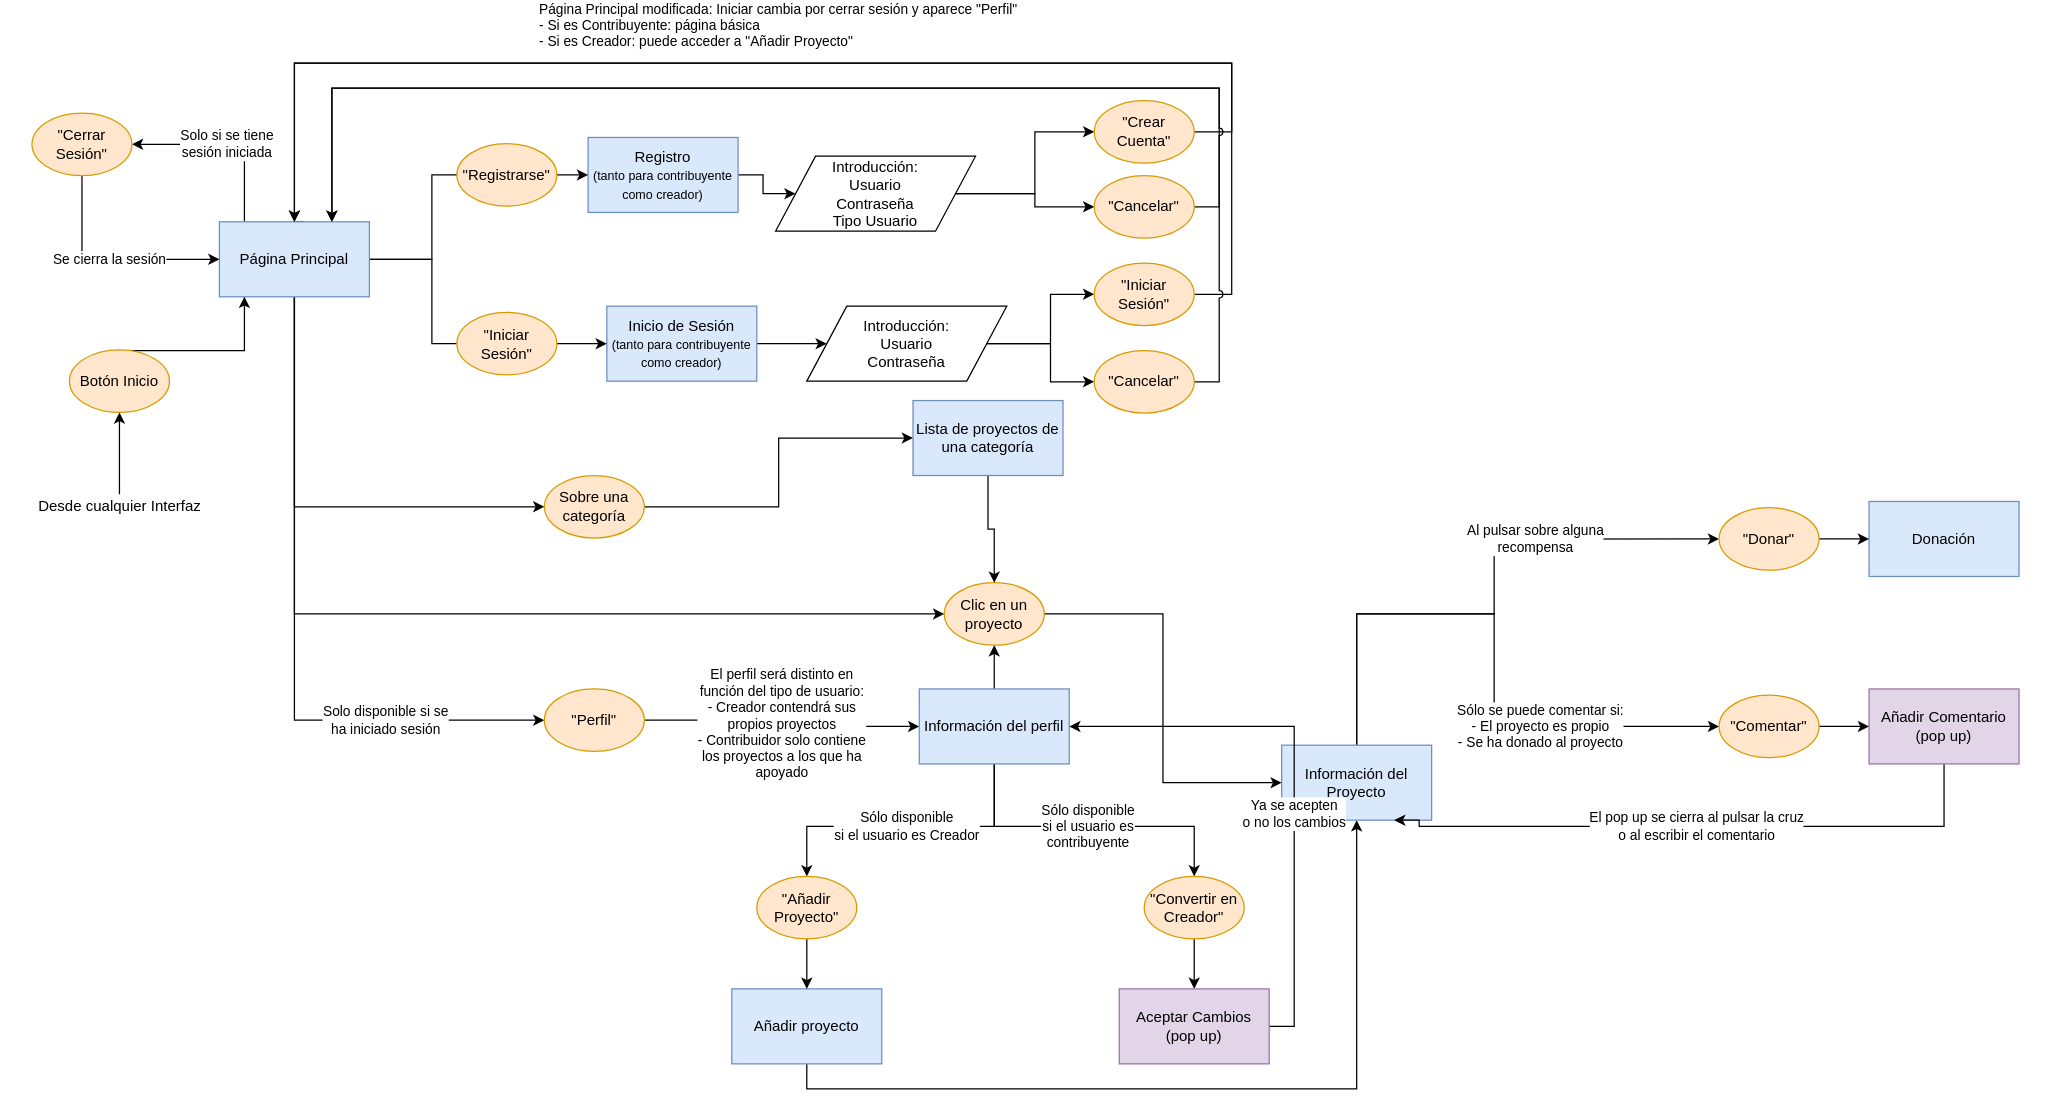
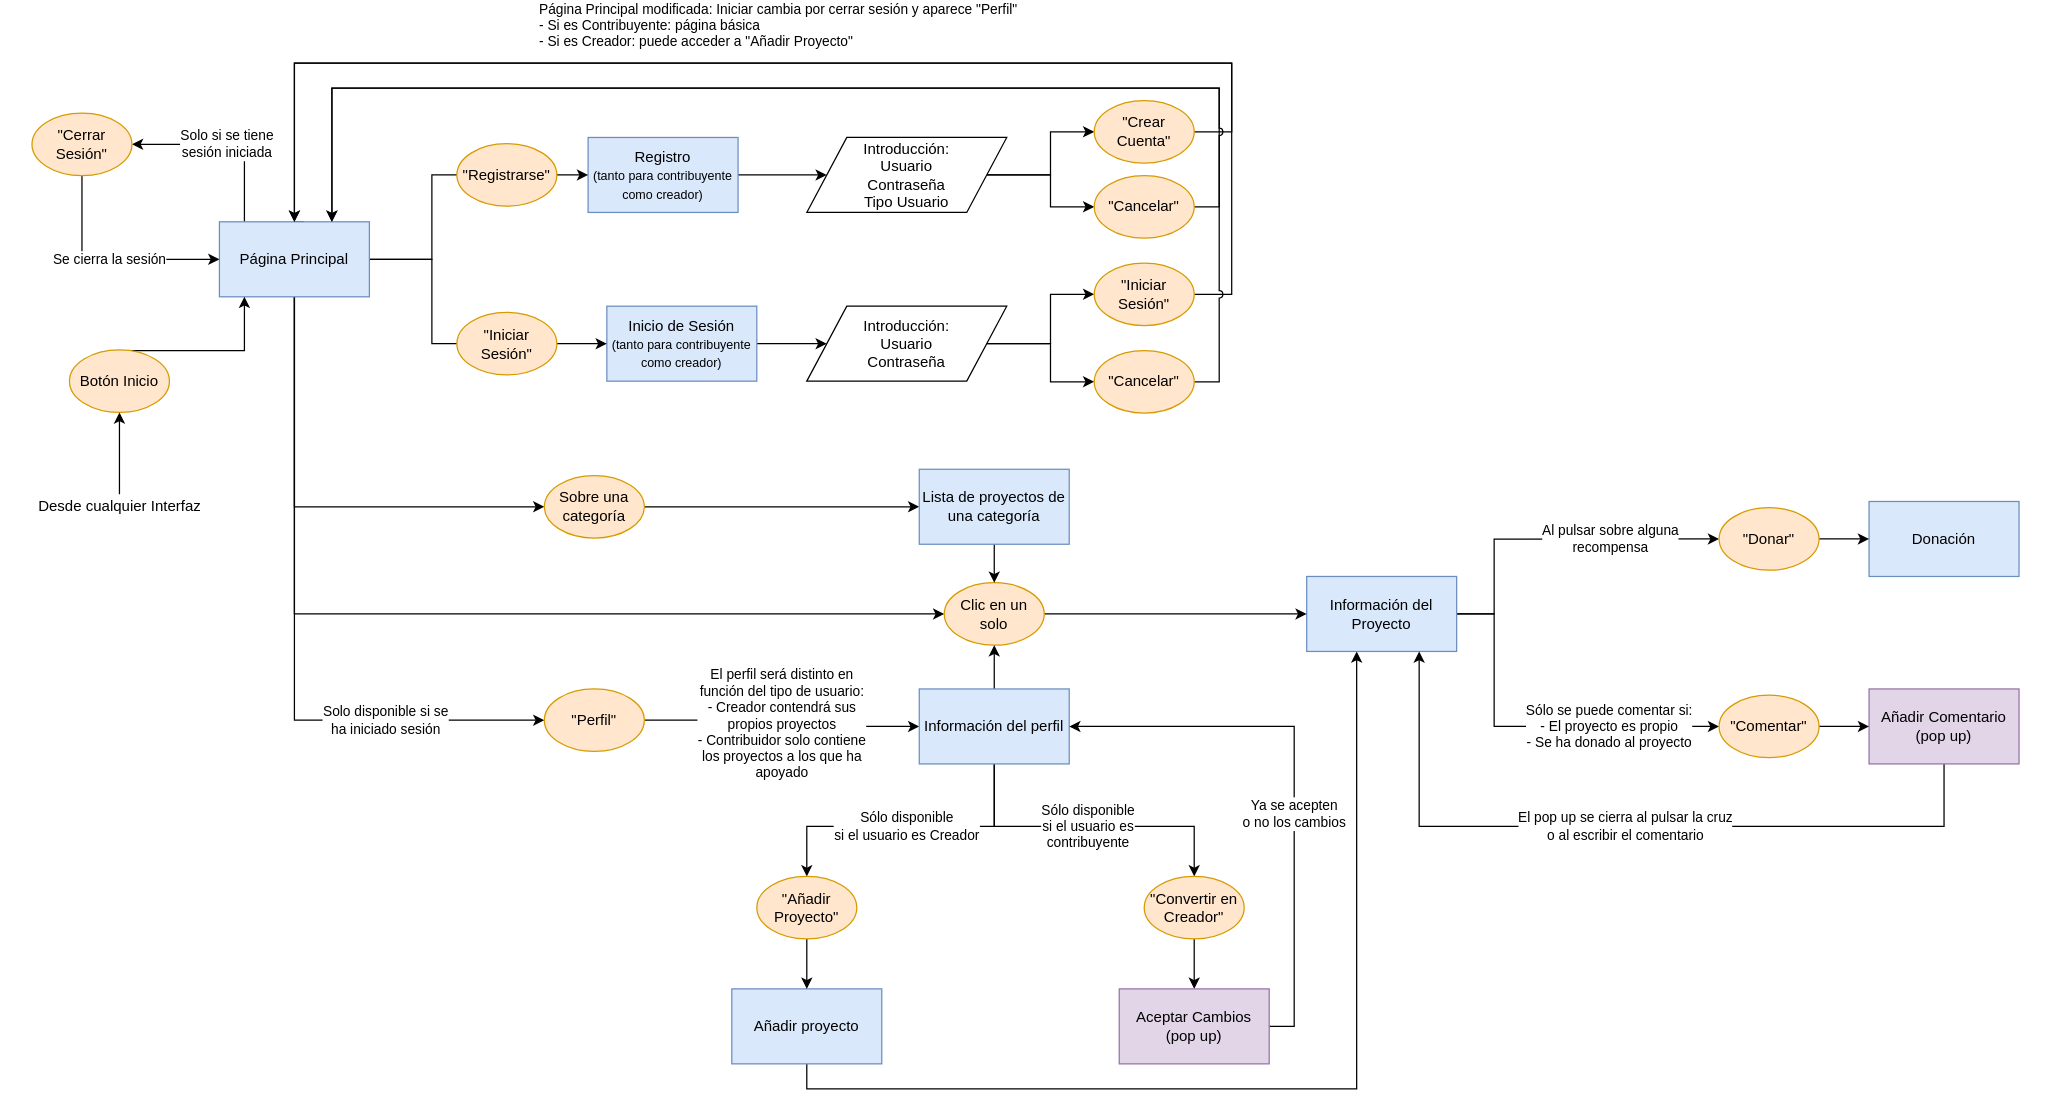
(876, 194) -> (907, 175)
(988, 438) -> (994, 507)
(994, 614) -> (994, 614)
(1357, 783) -> (1382, 614)
